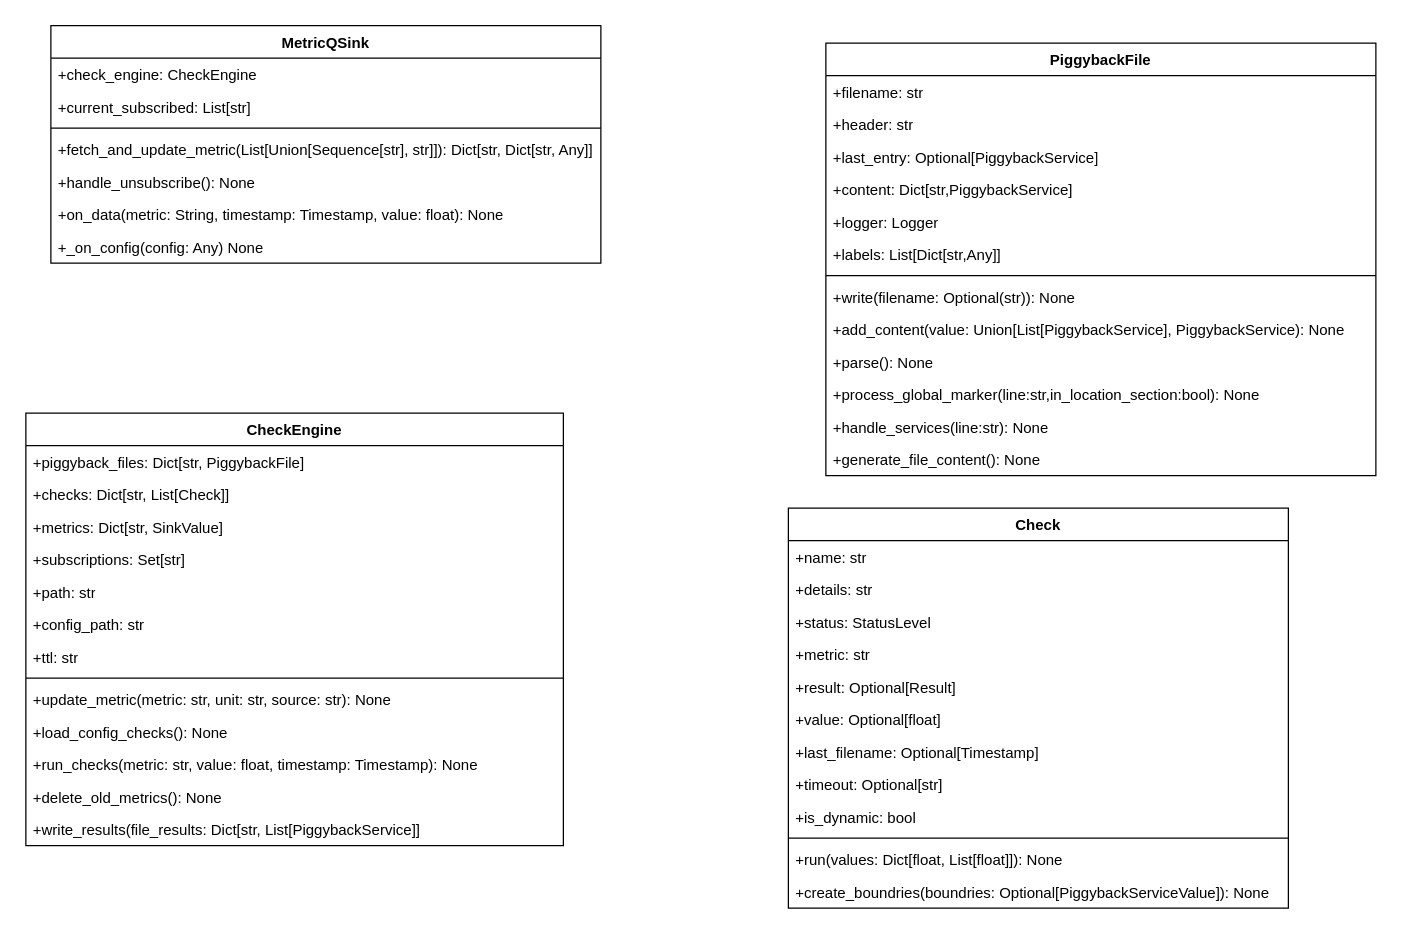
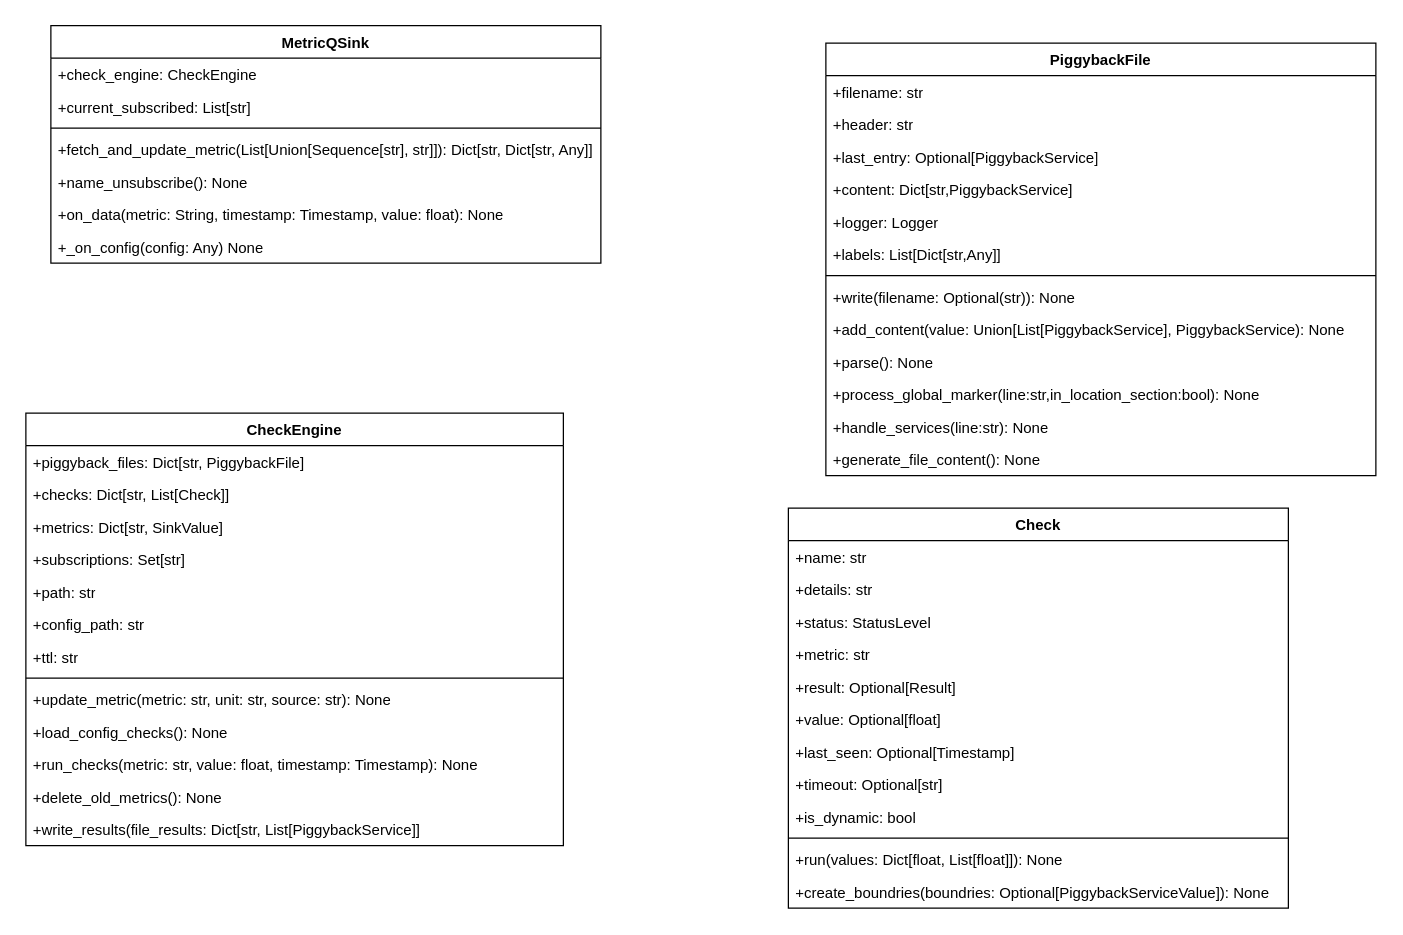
(164, 183) -> (157, 183)
(927, 753) -> (914, 753)
